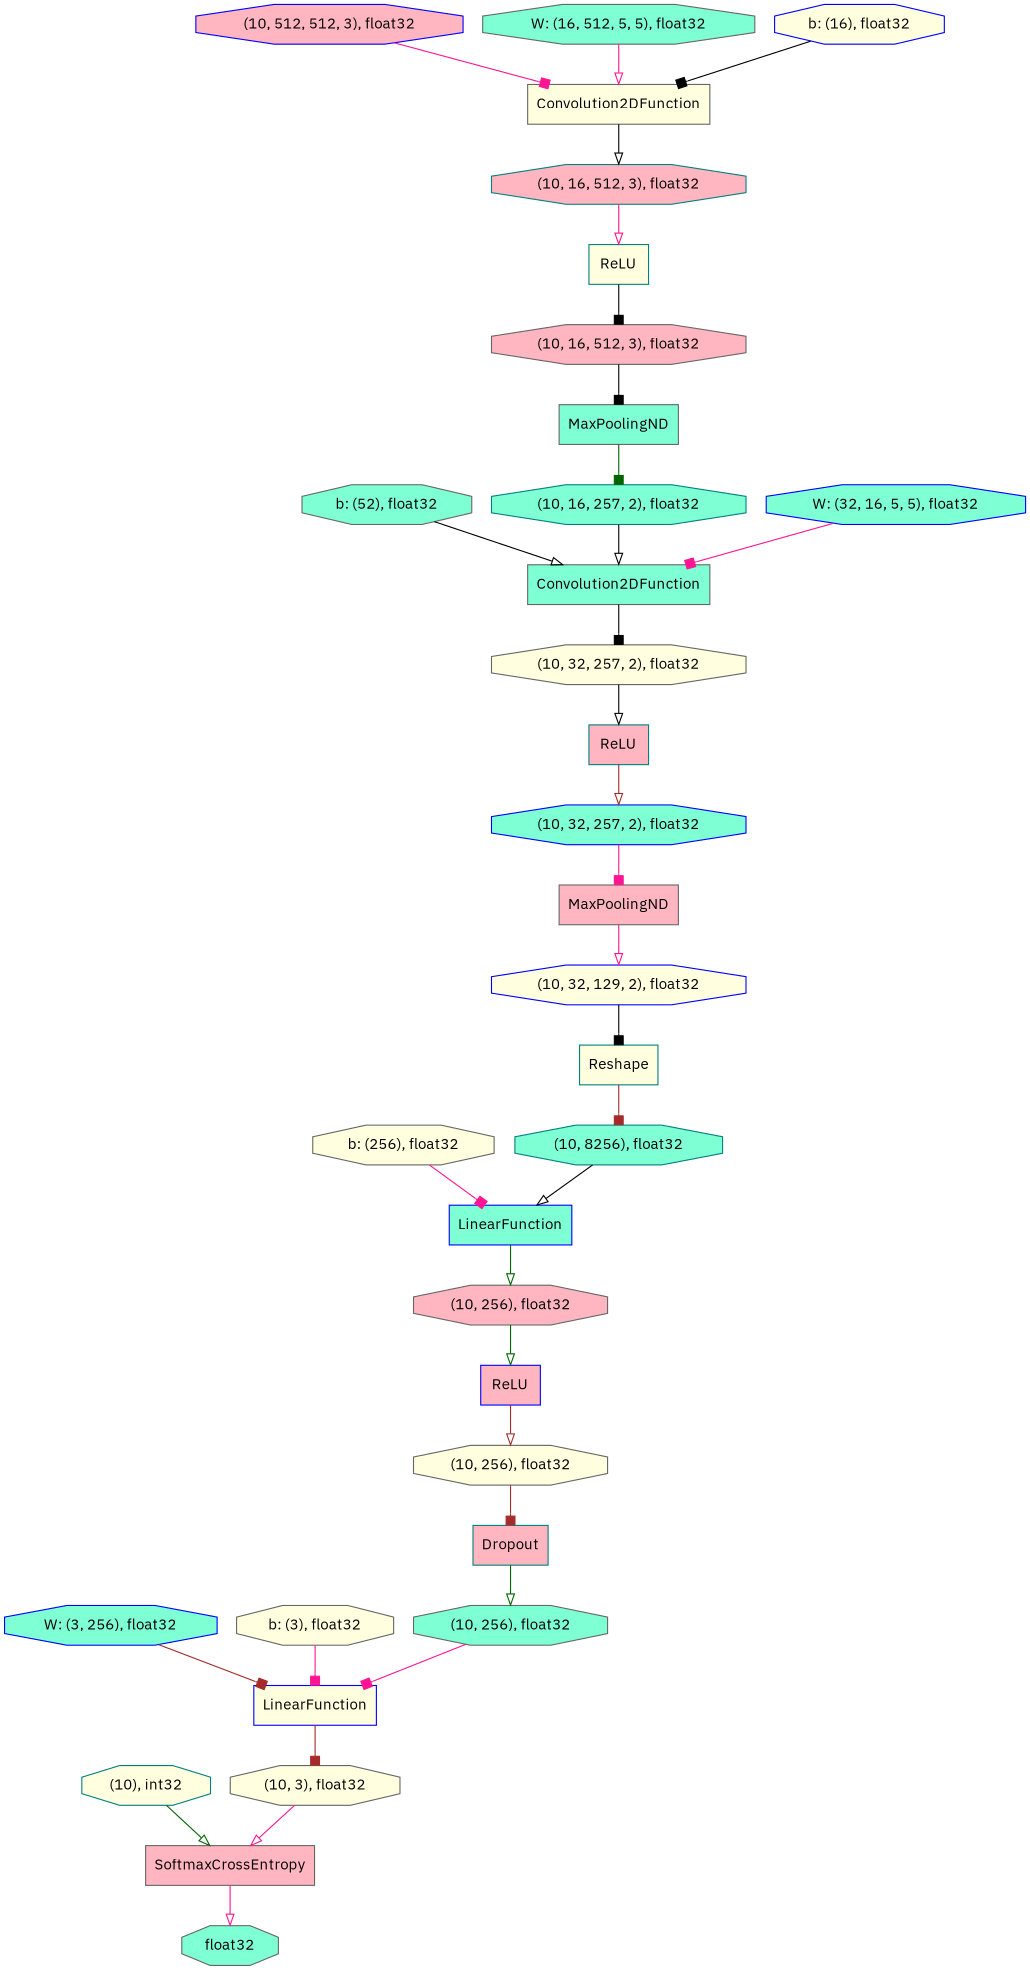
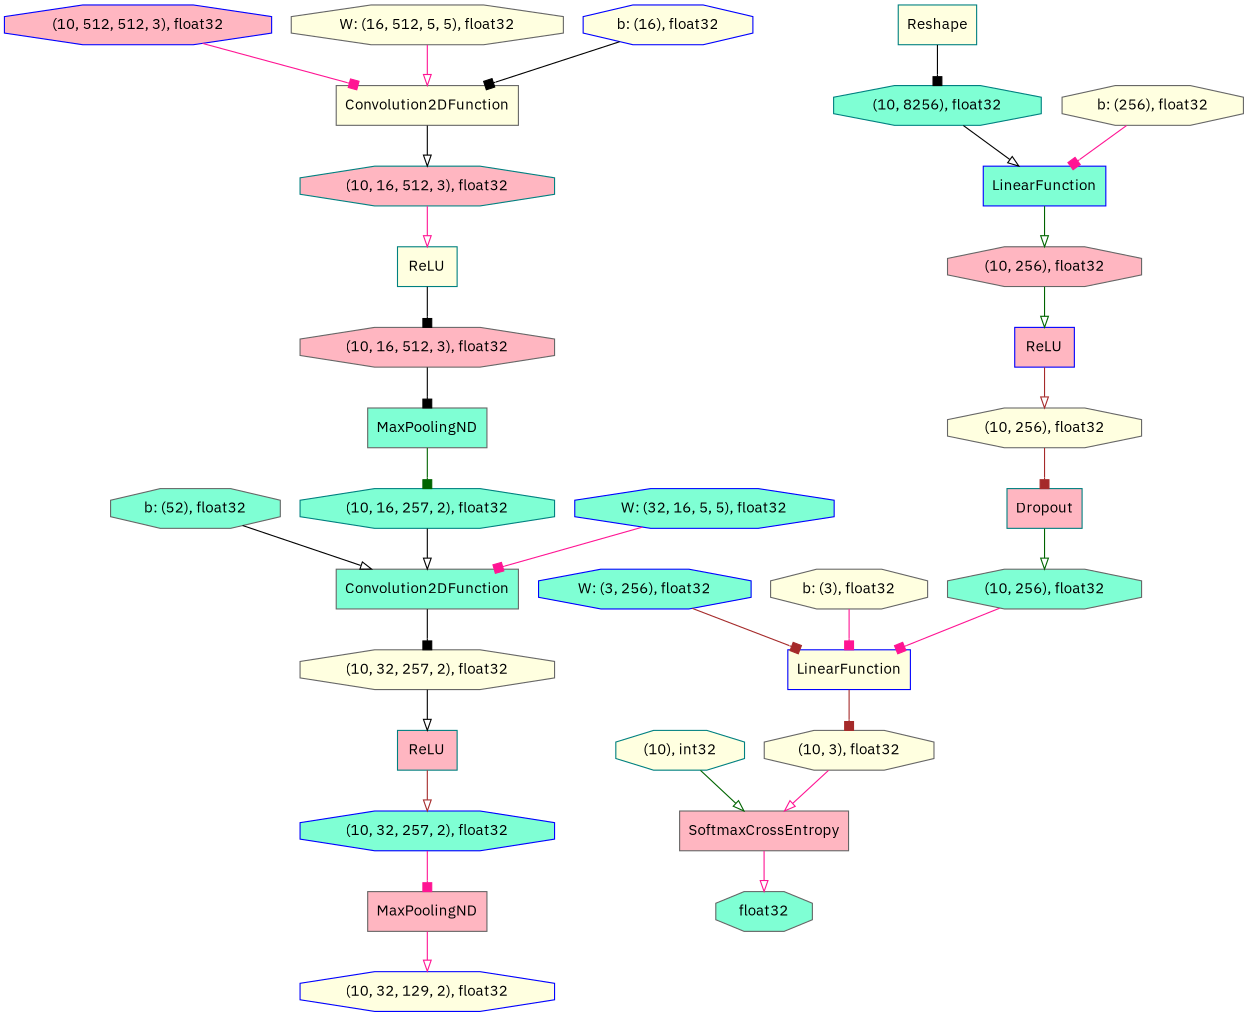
(619, 24) -> (427, 25)
(619, 1019) -> none
(619, 1099) -> (937, 60)
